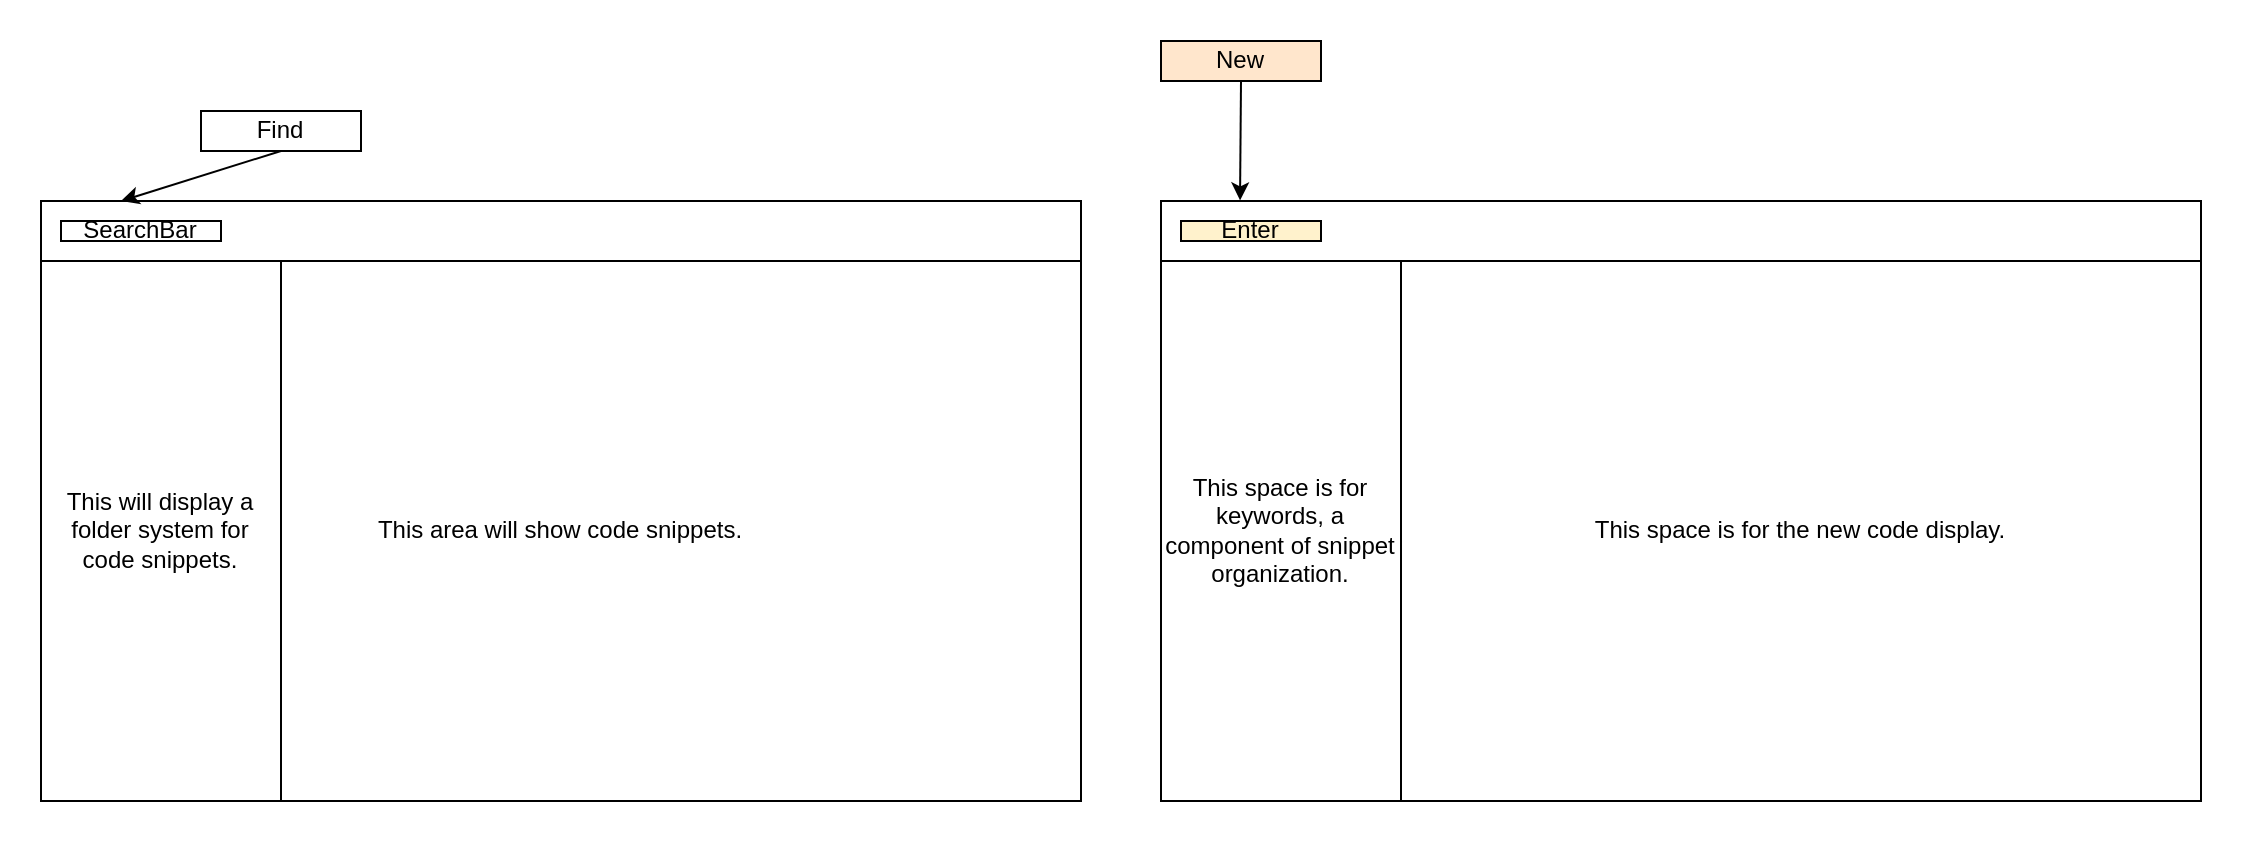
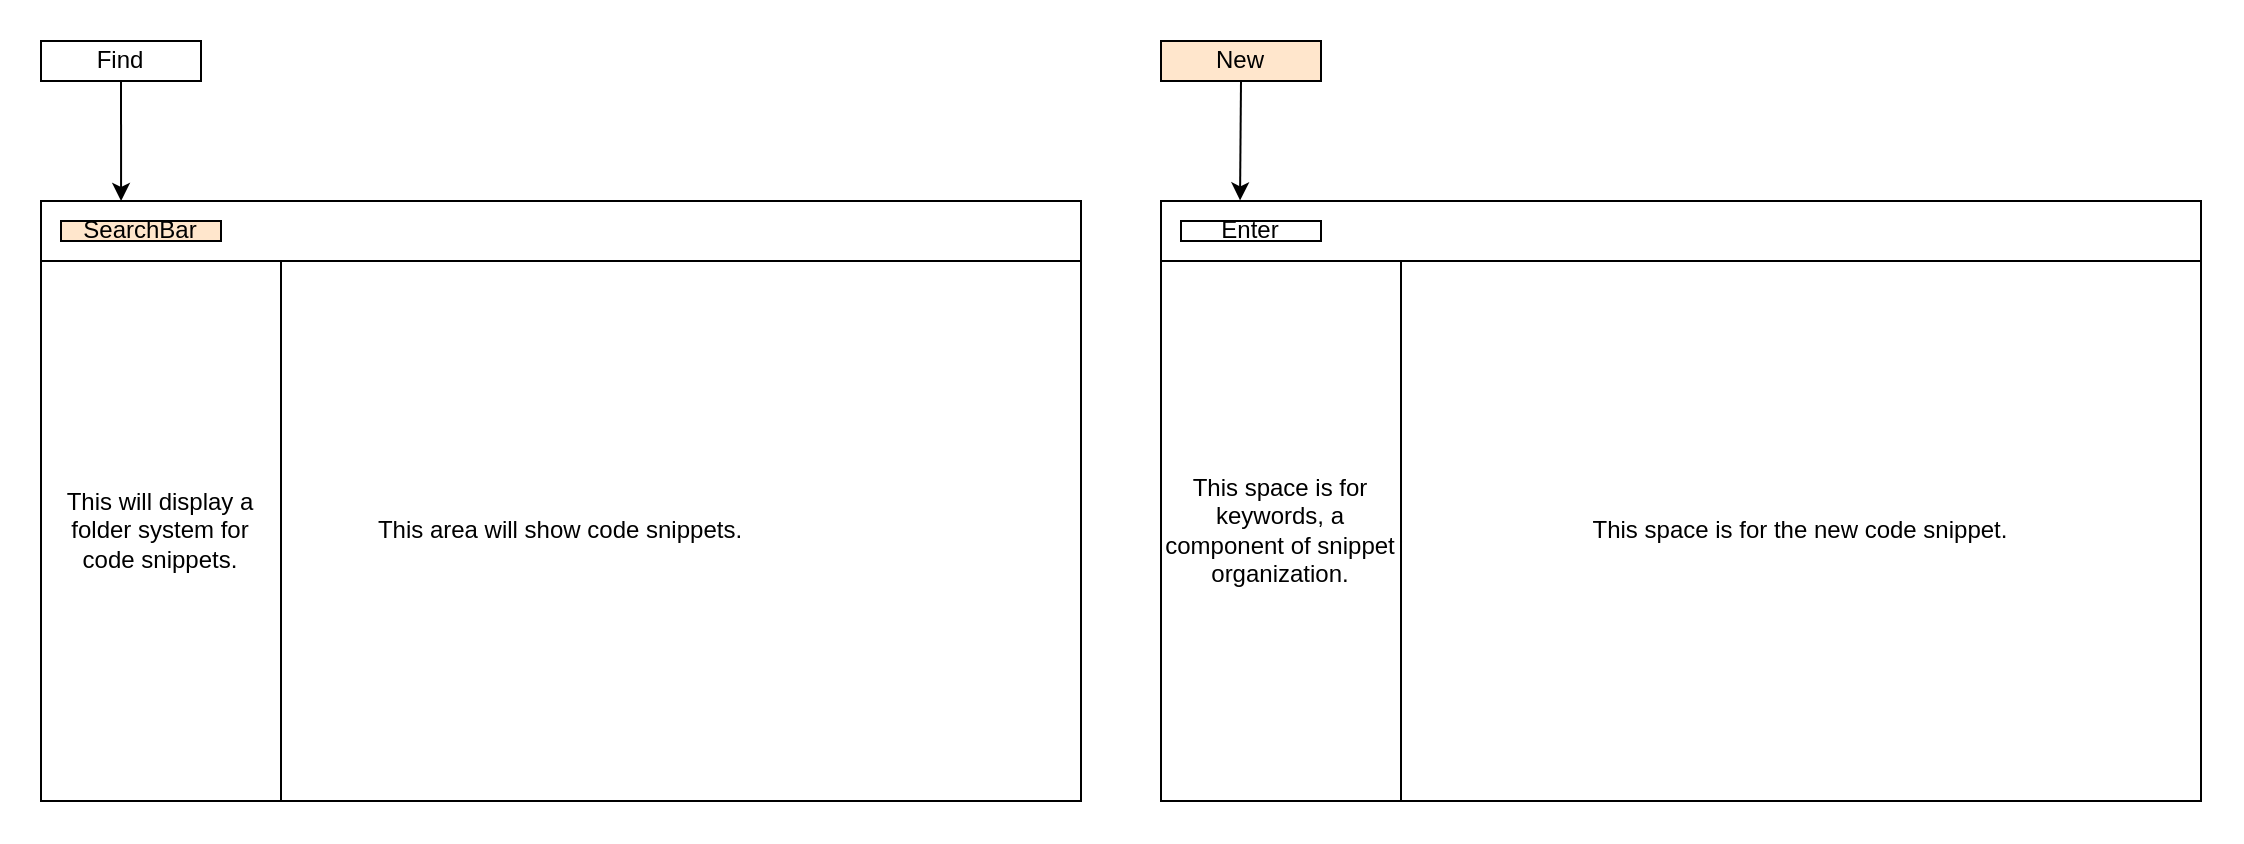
(281, 131) -> (121, 61)
(141, 231) -> (141, 231)
(1251, 231) -> (1251, 231)
(1801, 531) -> (1801, 531)
